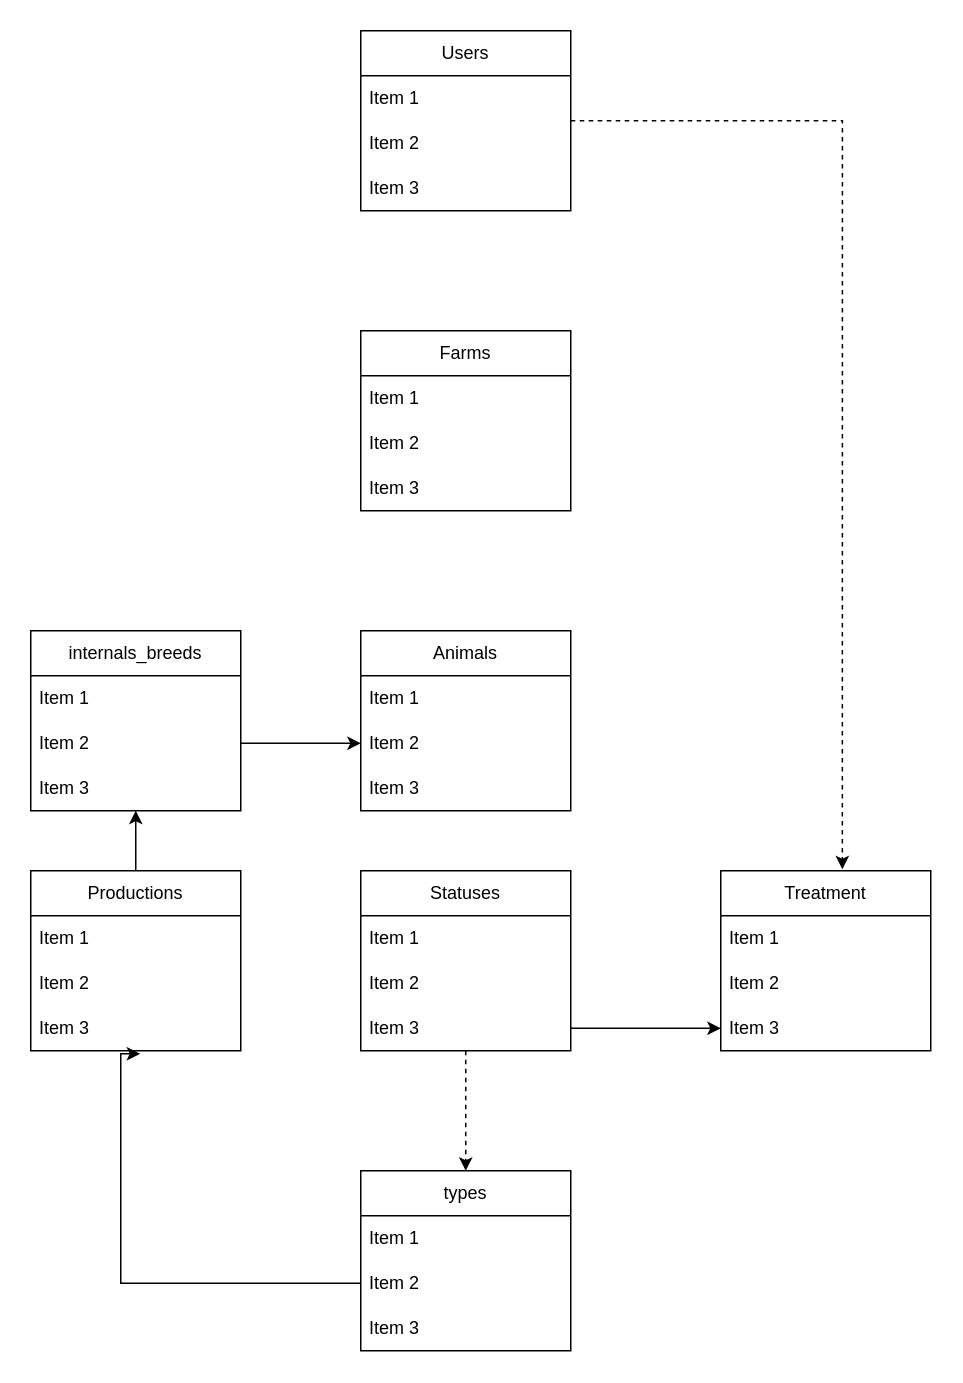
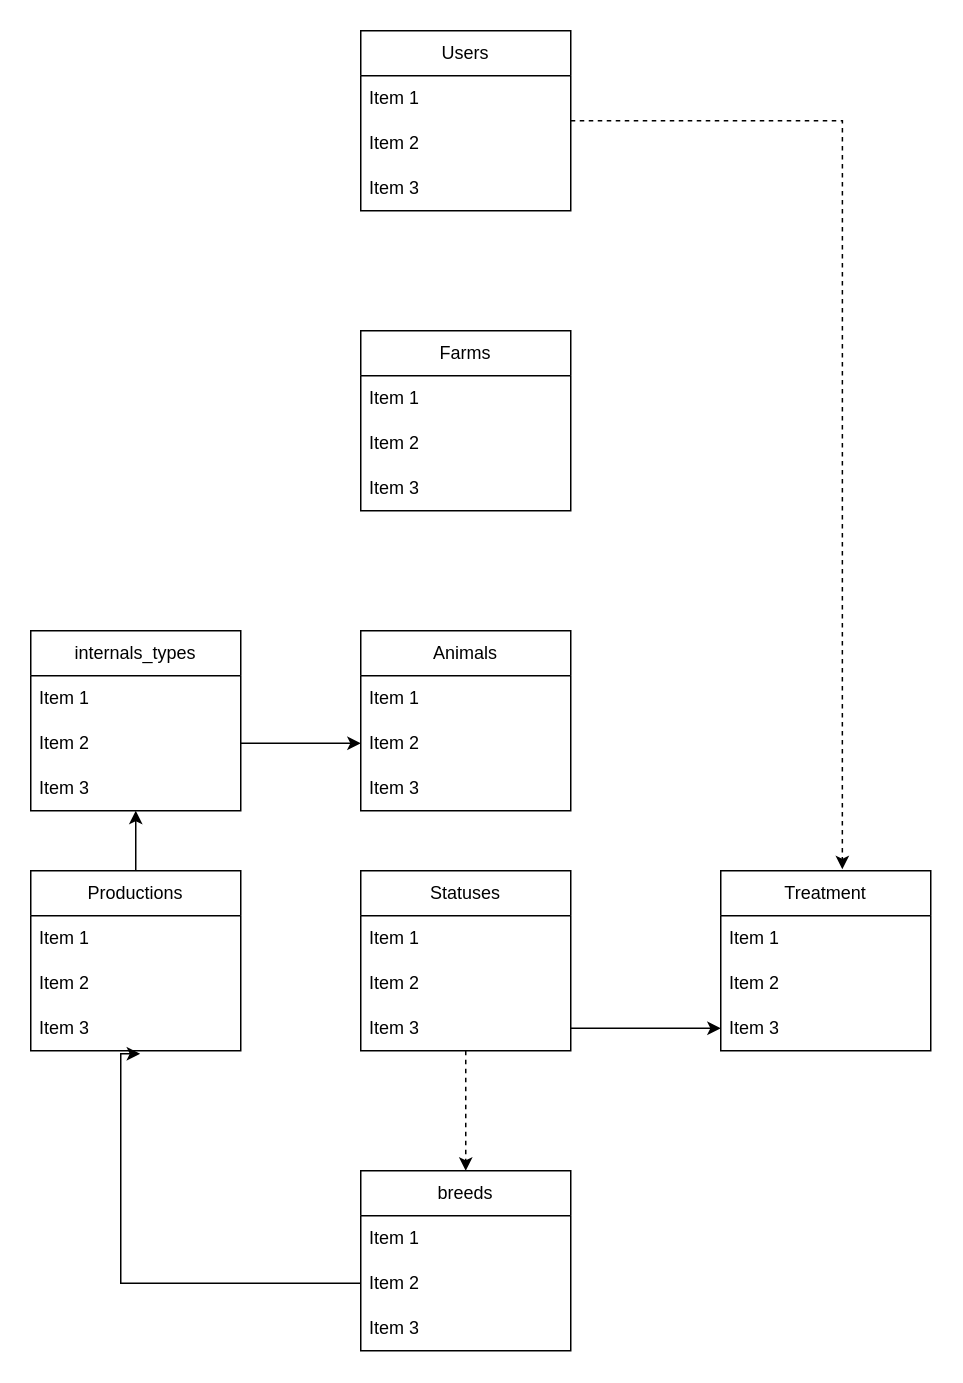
(136, 653) -> (136, 653)
(466, 1193) -> (466, 1193)
